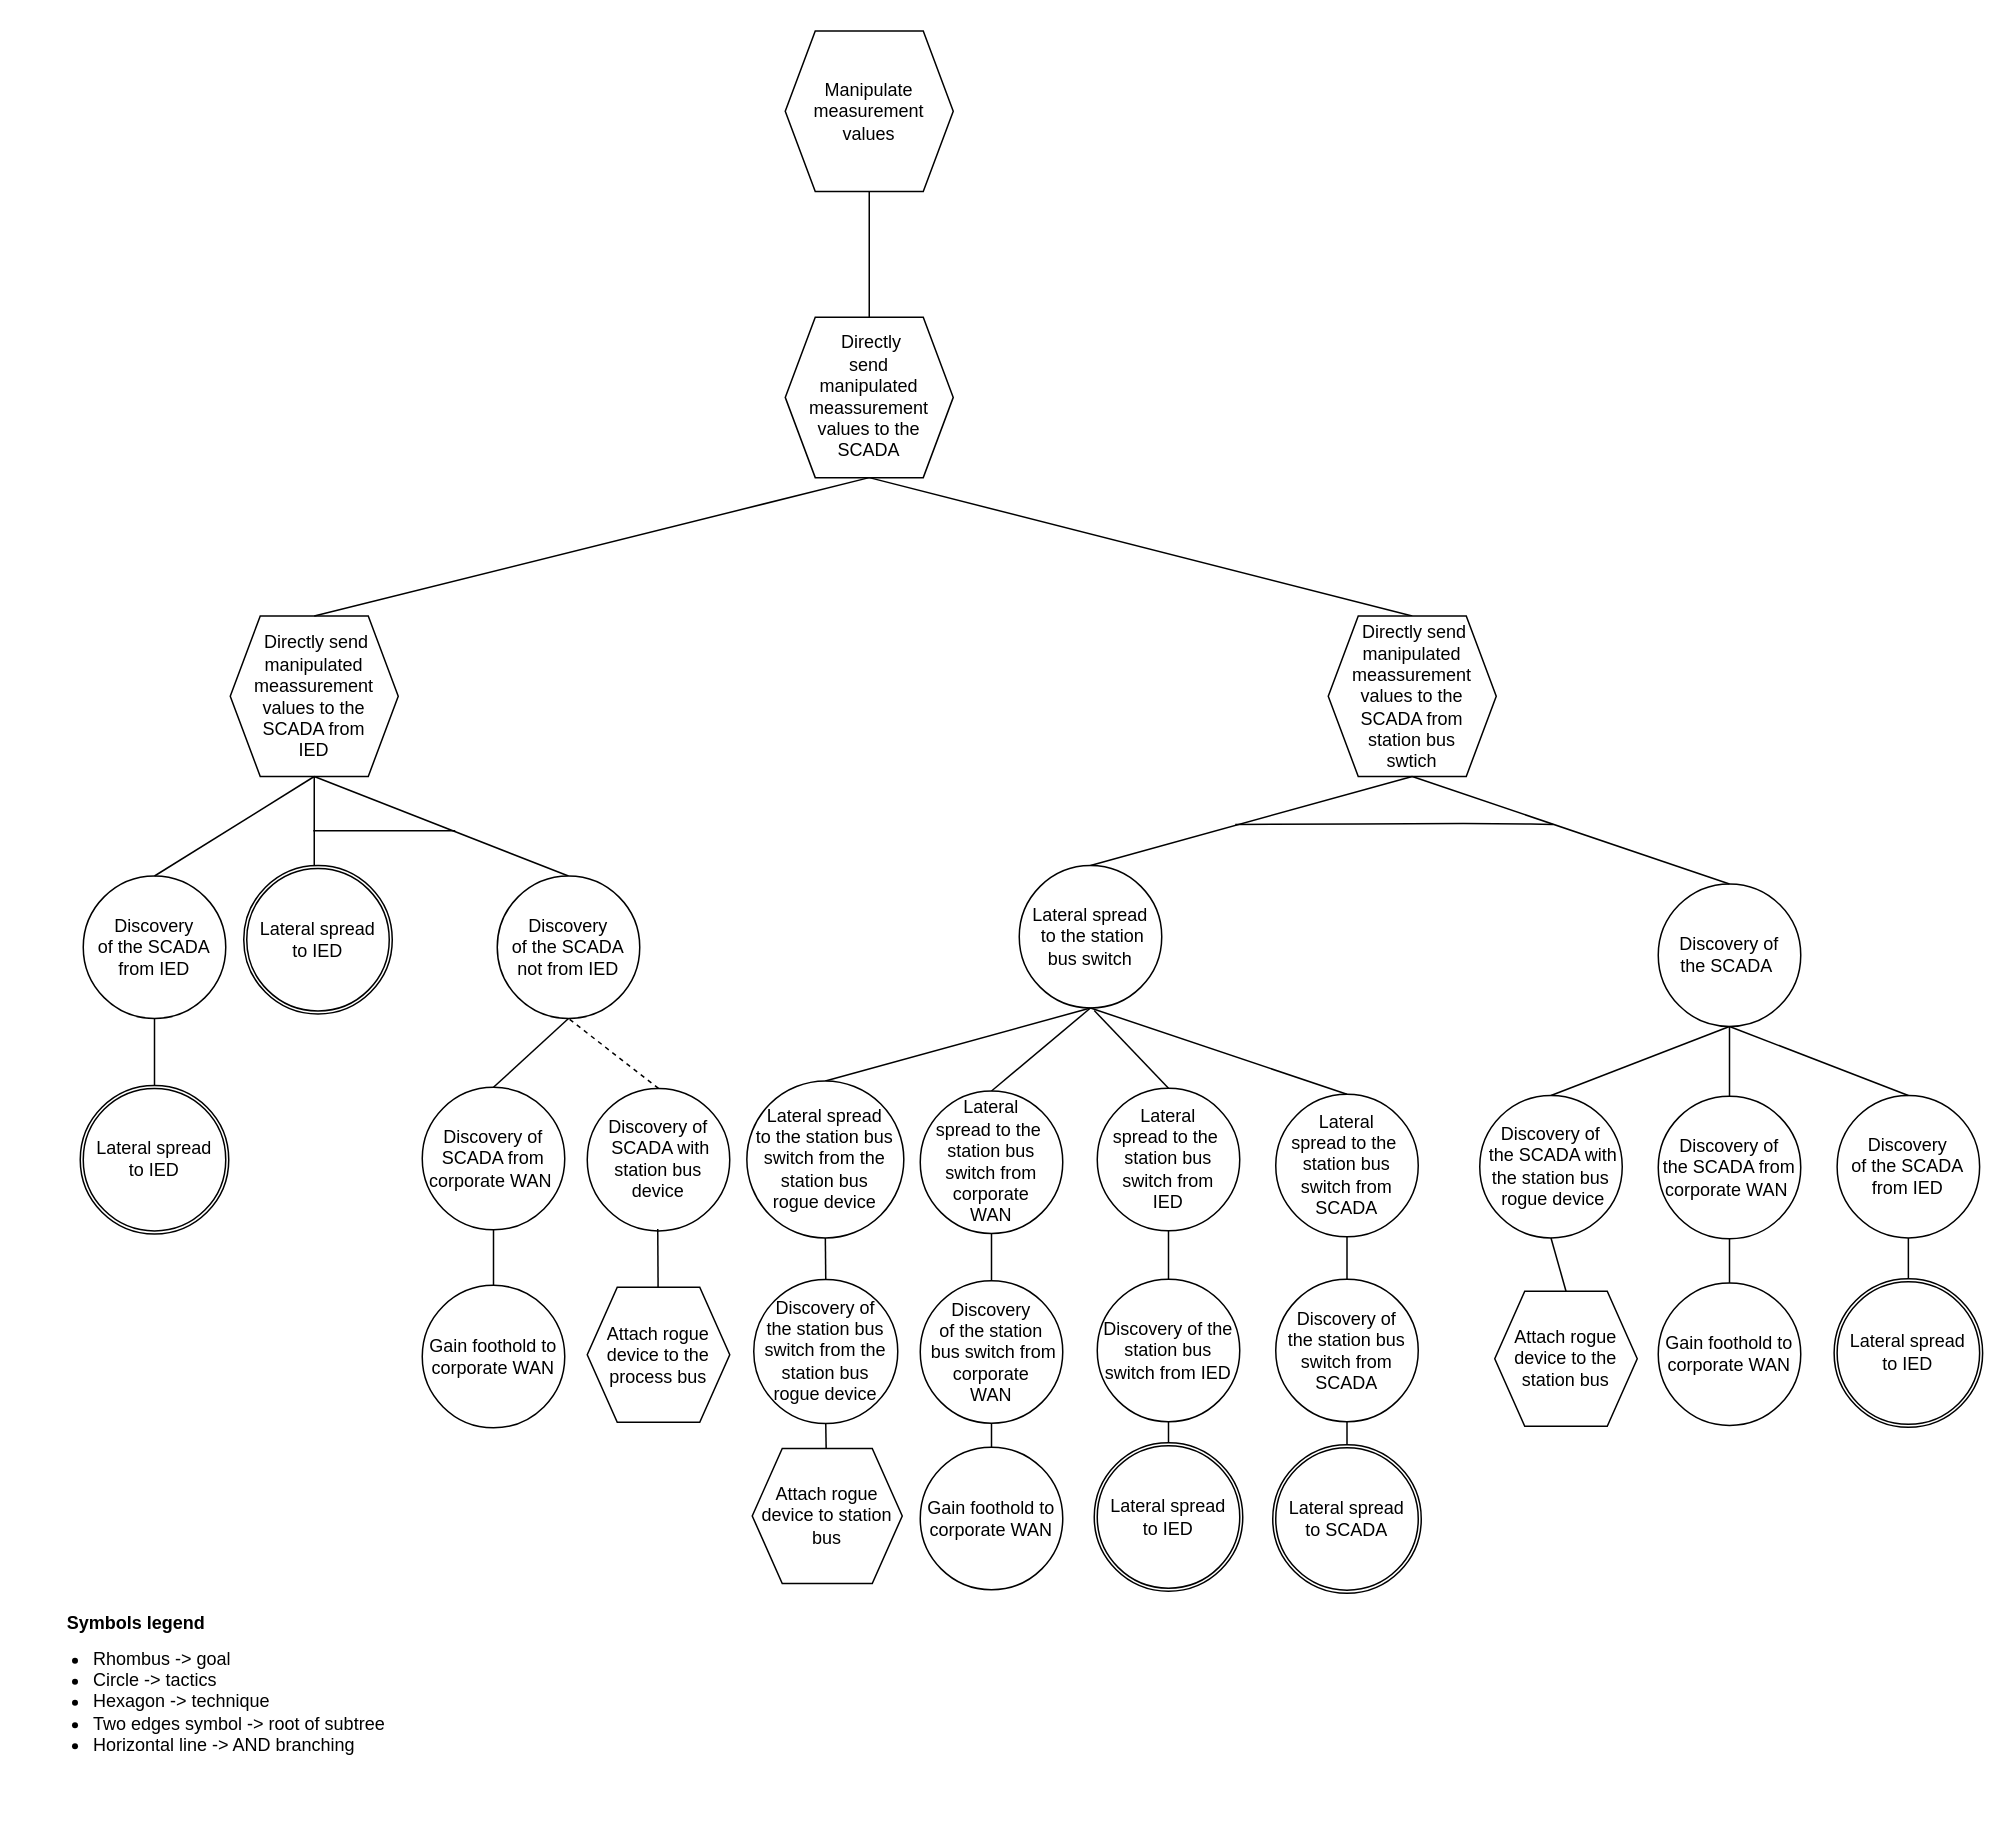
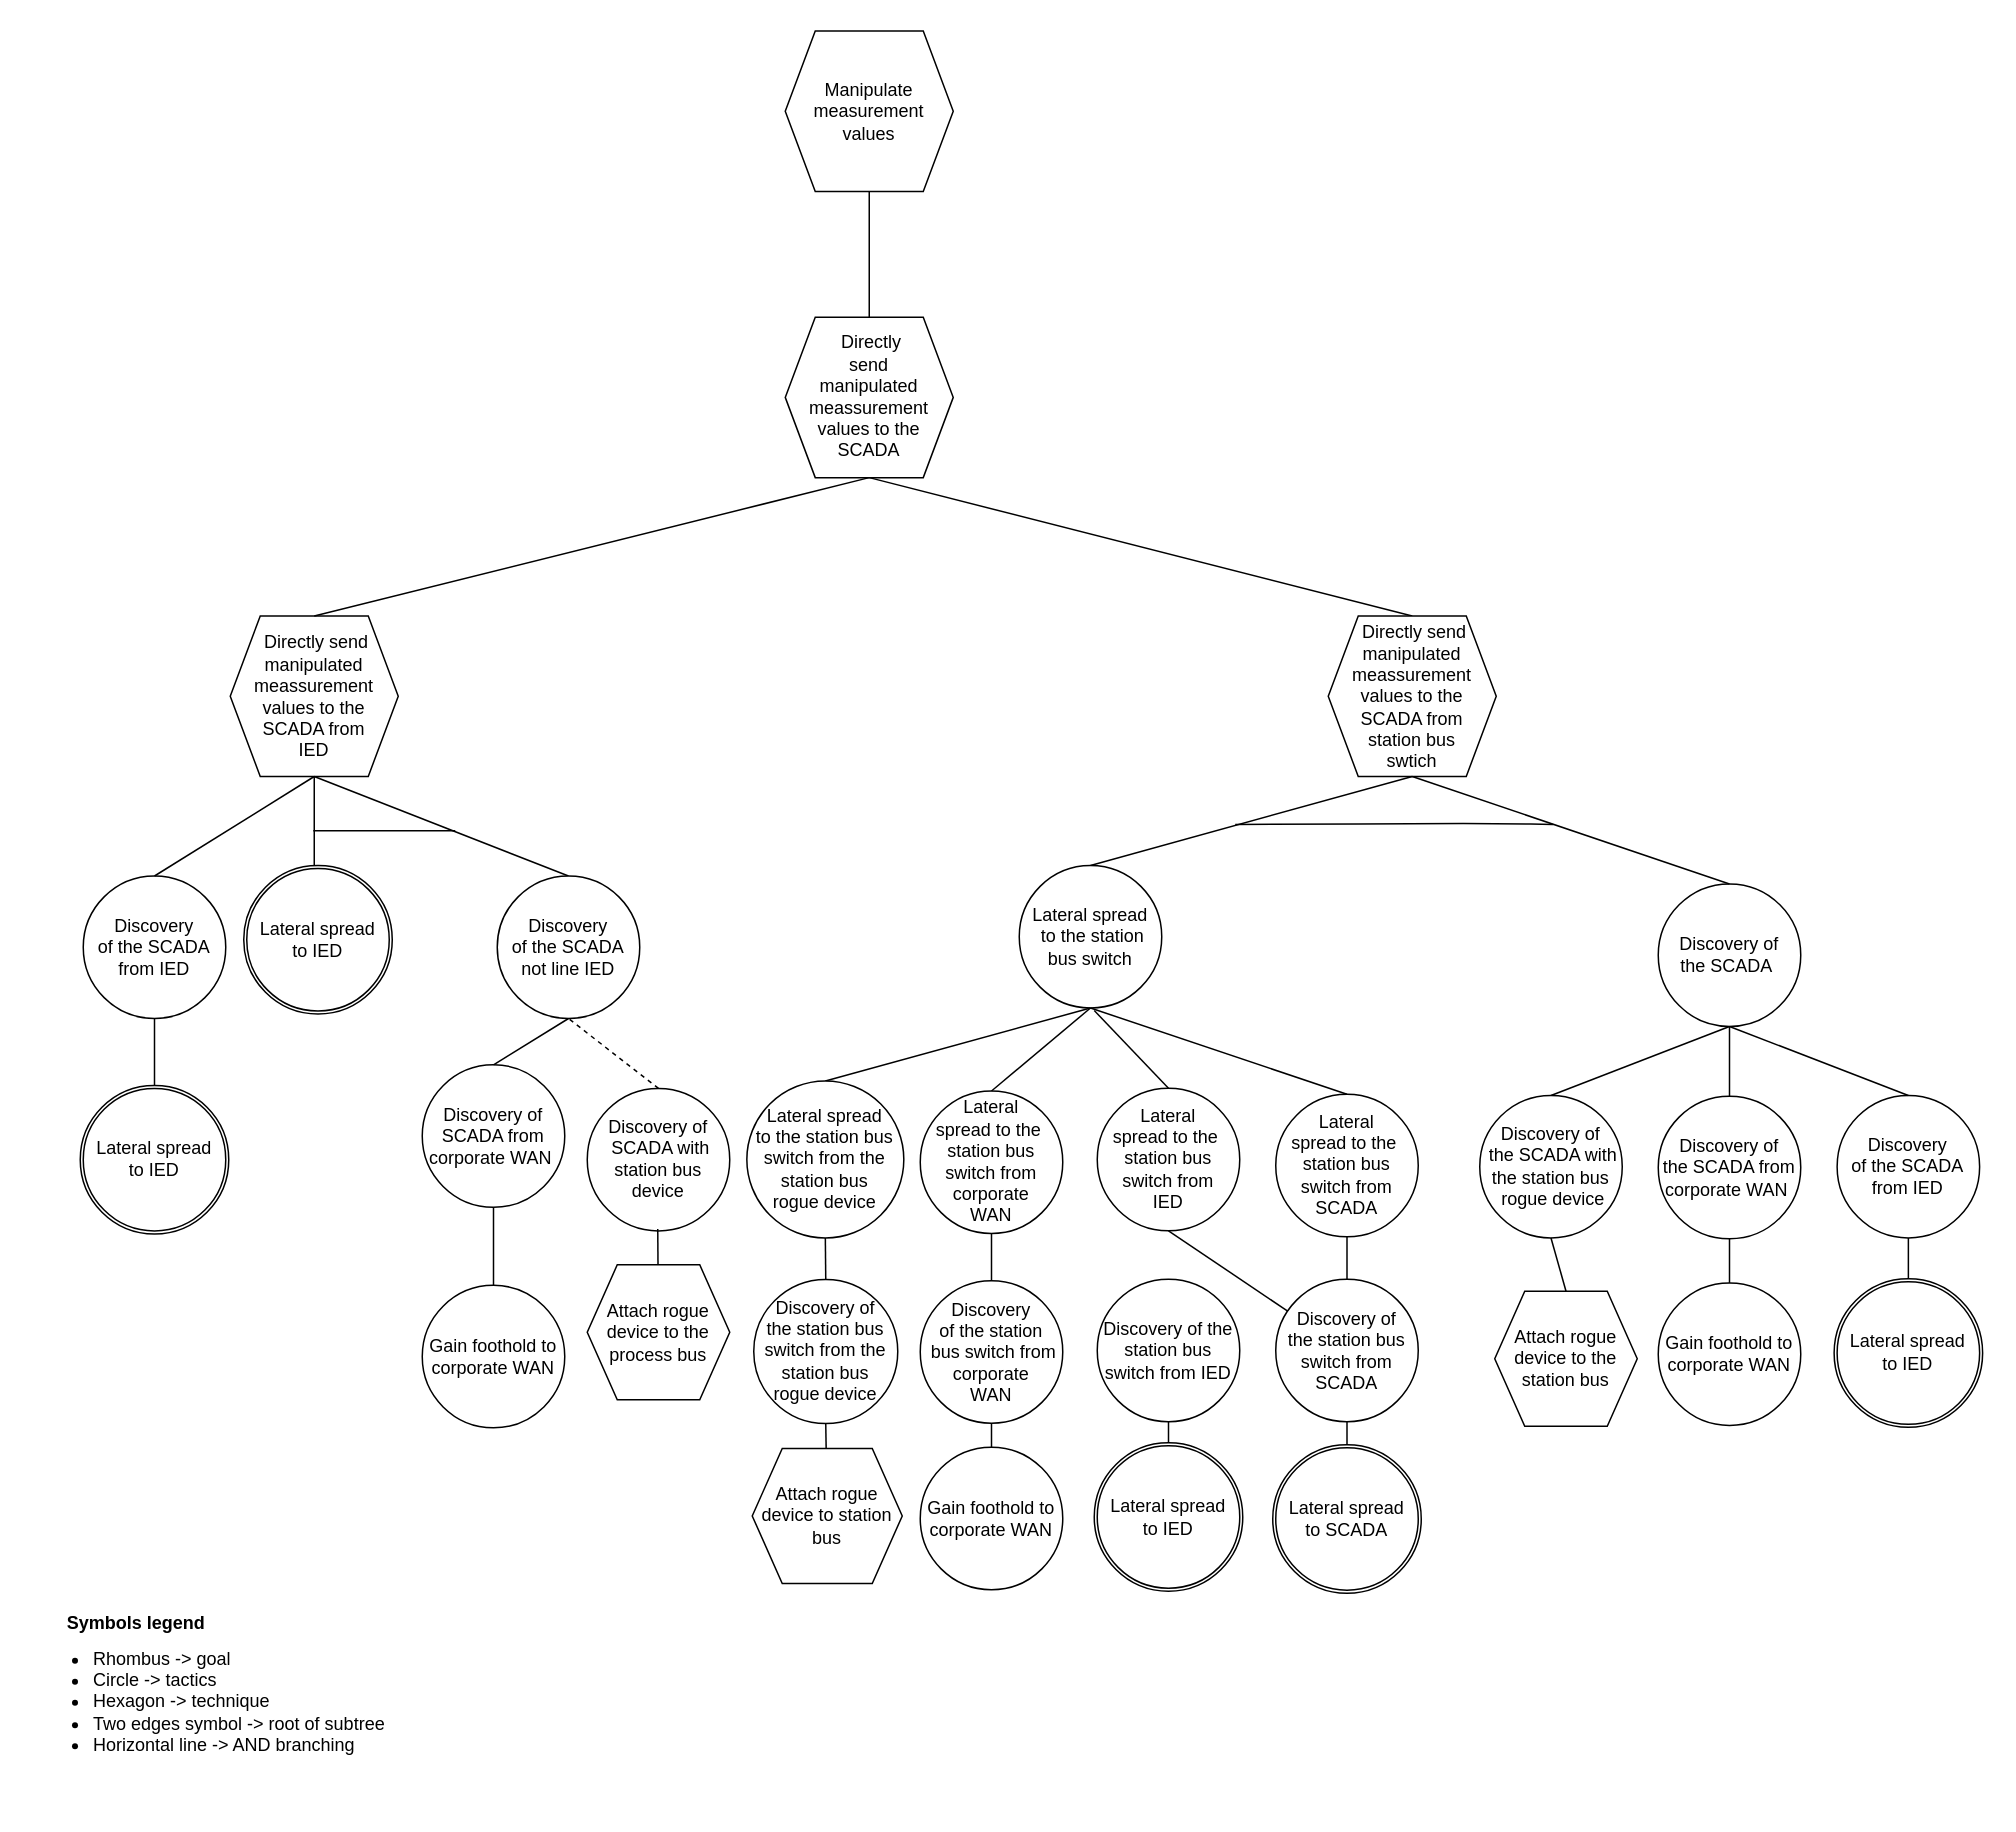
(569, 947) -> (569, 947)
(494, 1158) -> (494, 1136)
(1169, 1255) -> (1228, 1270)
(659, 1355) -> (659, 1332)
